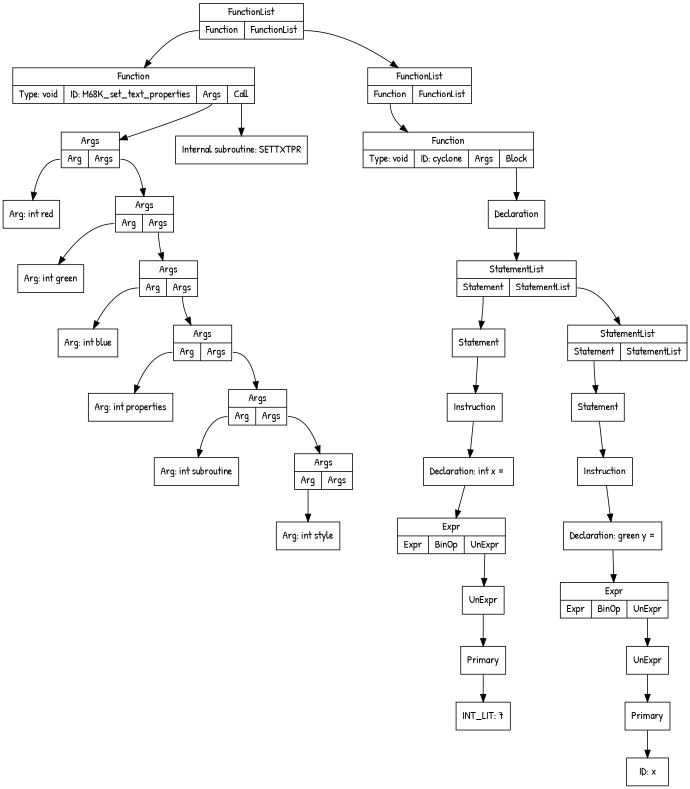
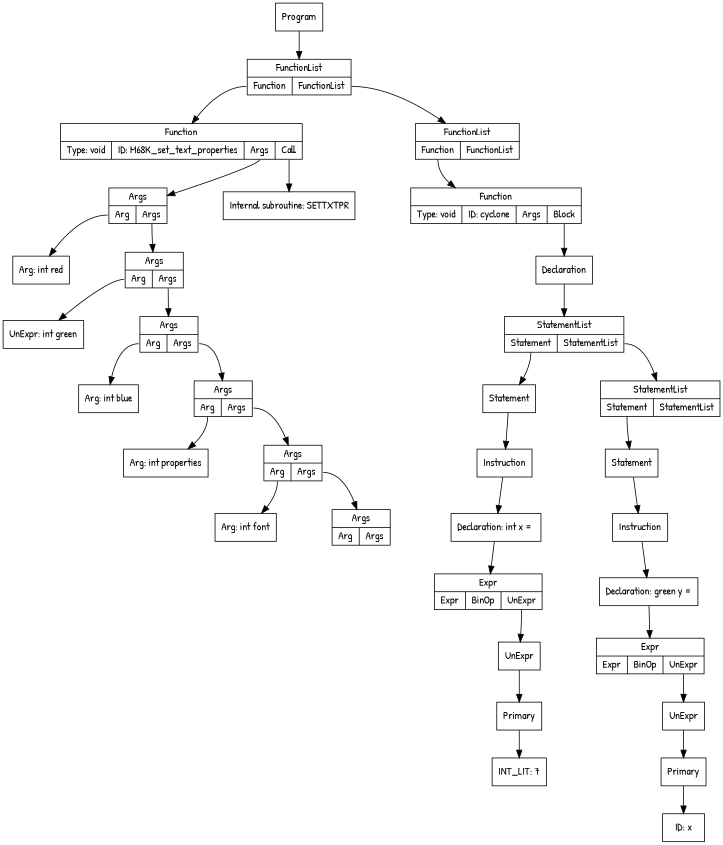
none -> (299, 17)
(51, 279) -> (43, 334)
(196, 472) -> (246, 527)
(308, 536) -> none
